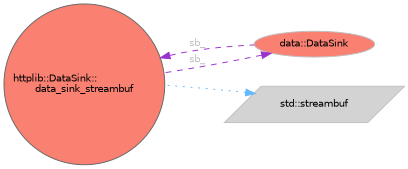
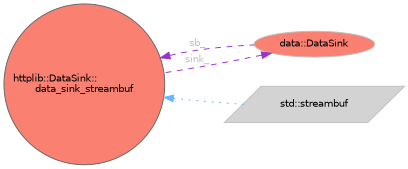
(196, 60) -> (196, 60)
(205, 88) -> (209, 102)
